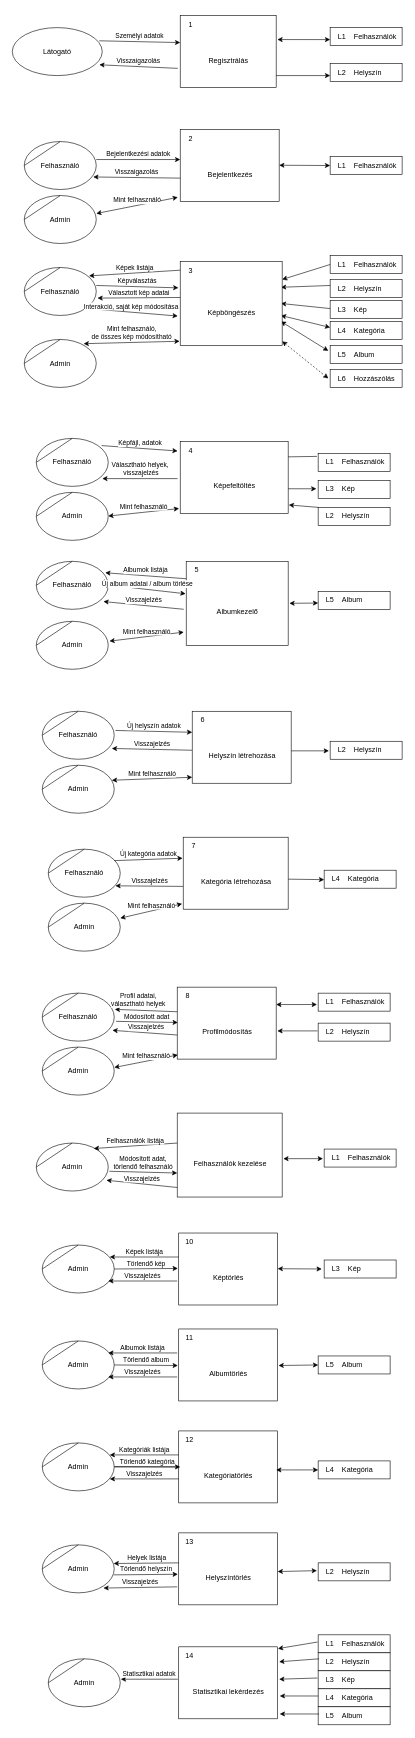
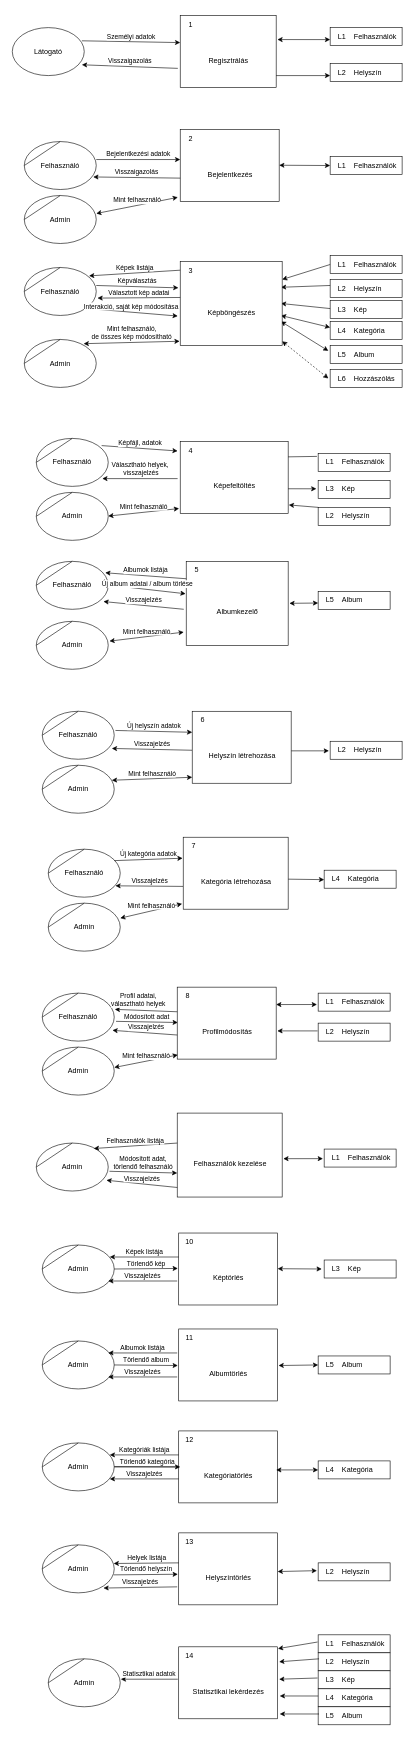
(57, 51) -> (48, 51)
